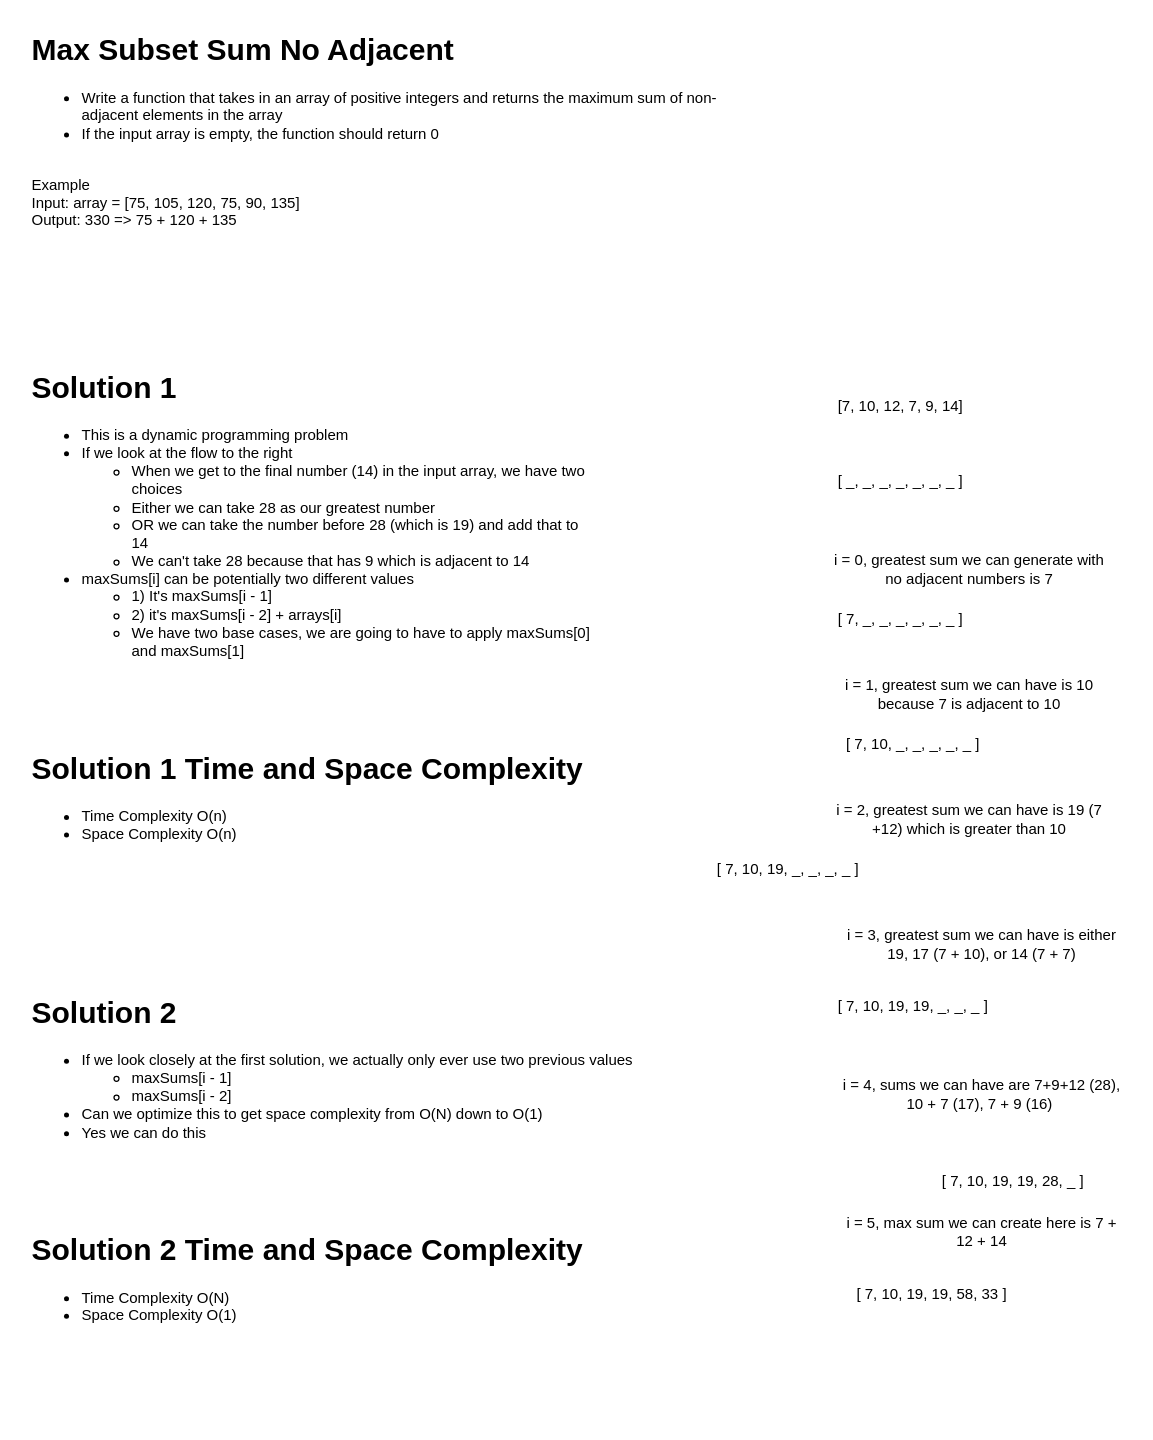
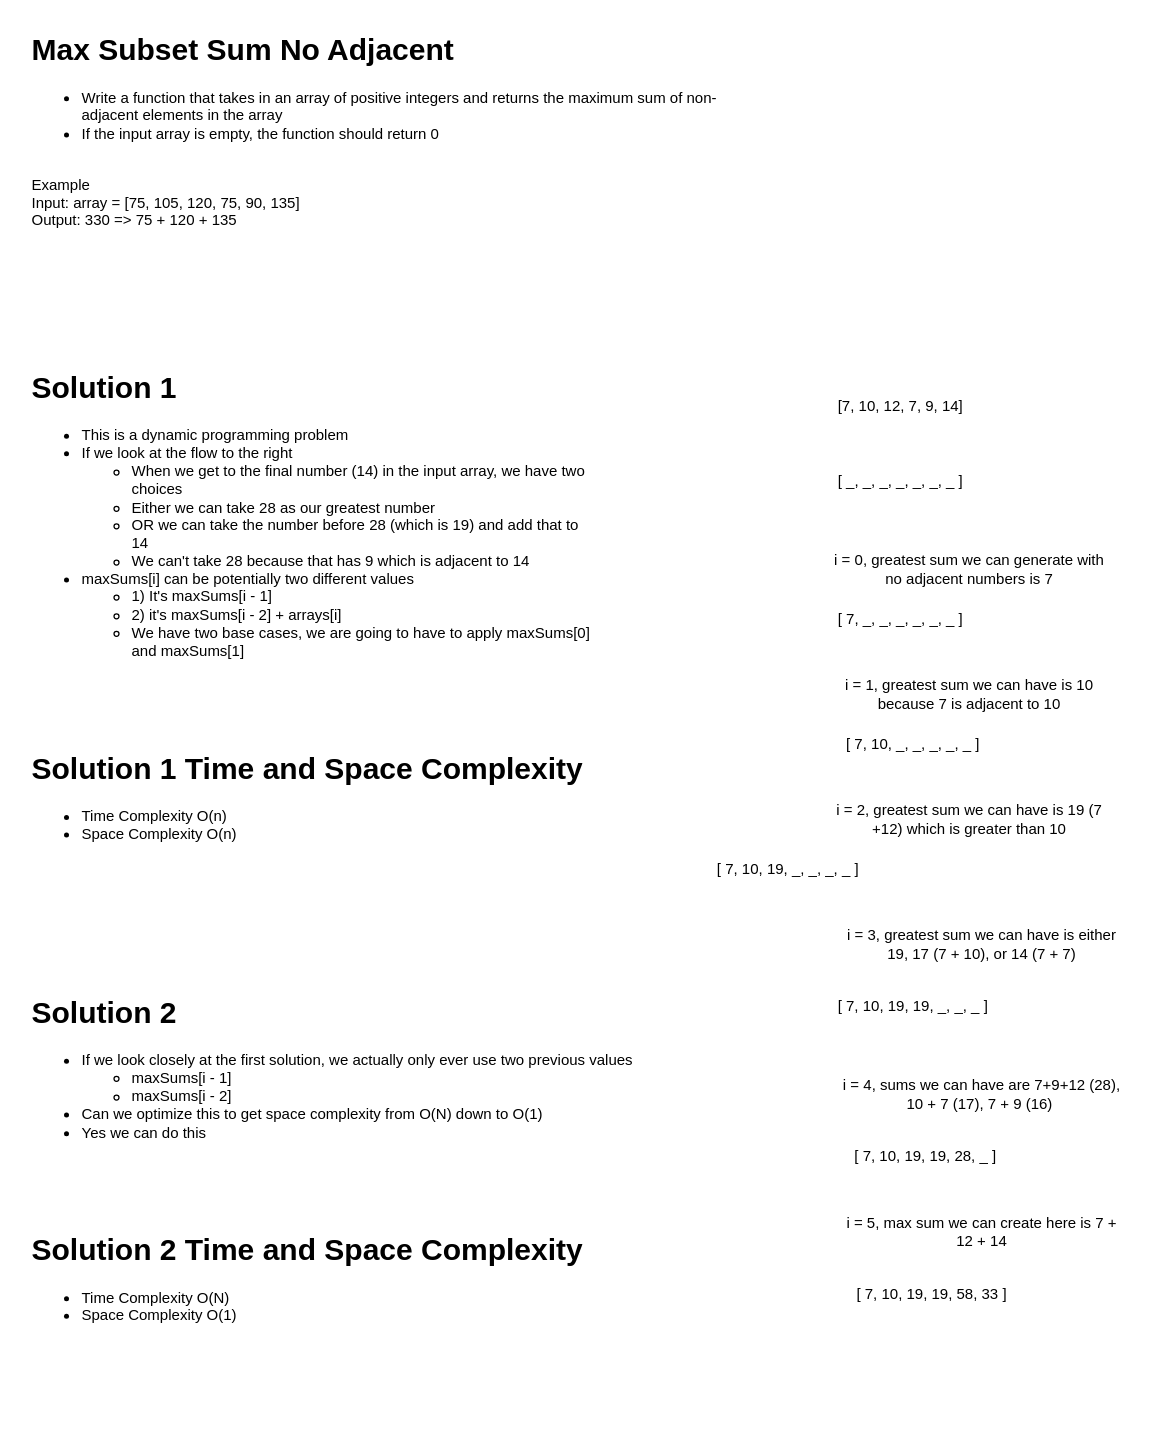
(1013, 1182) -> (926, 1157)
